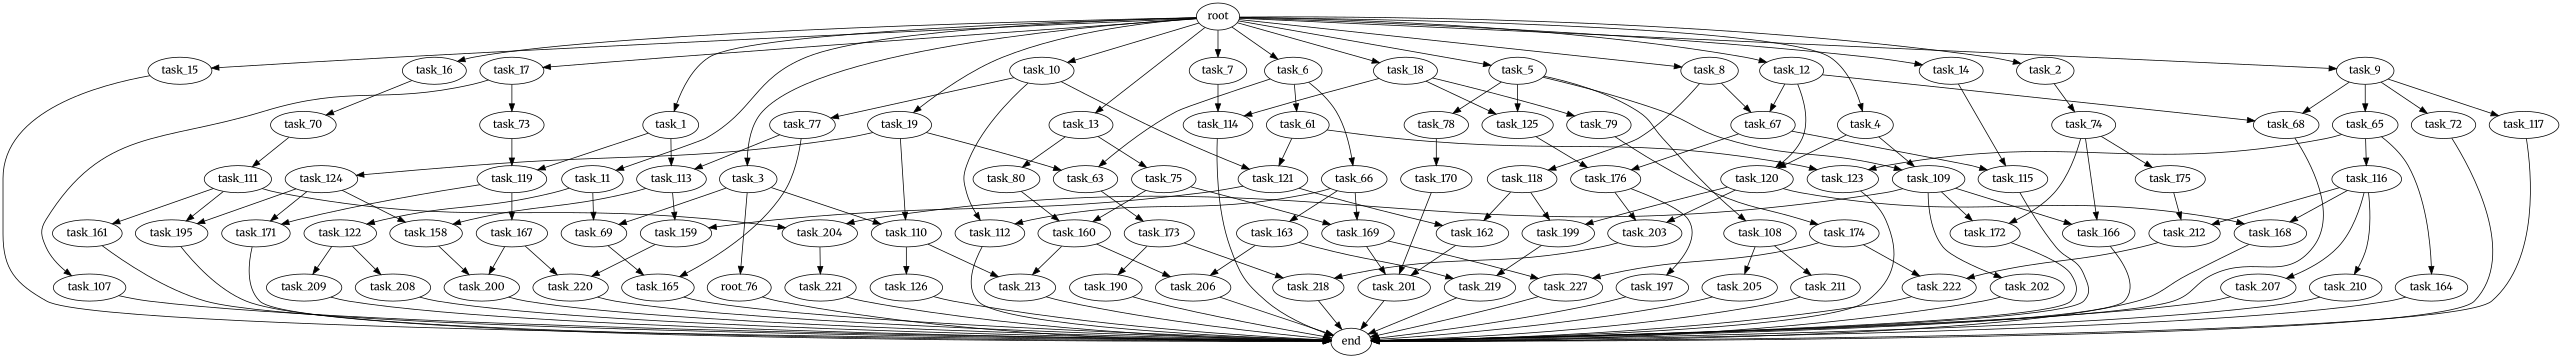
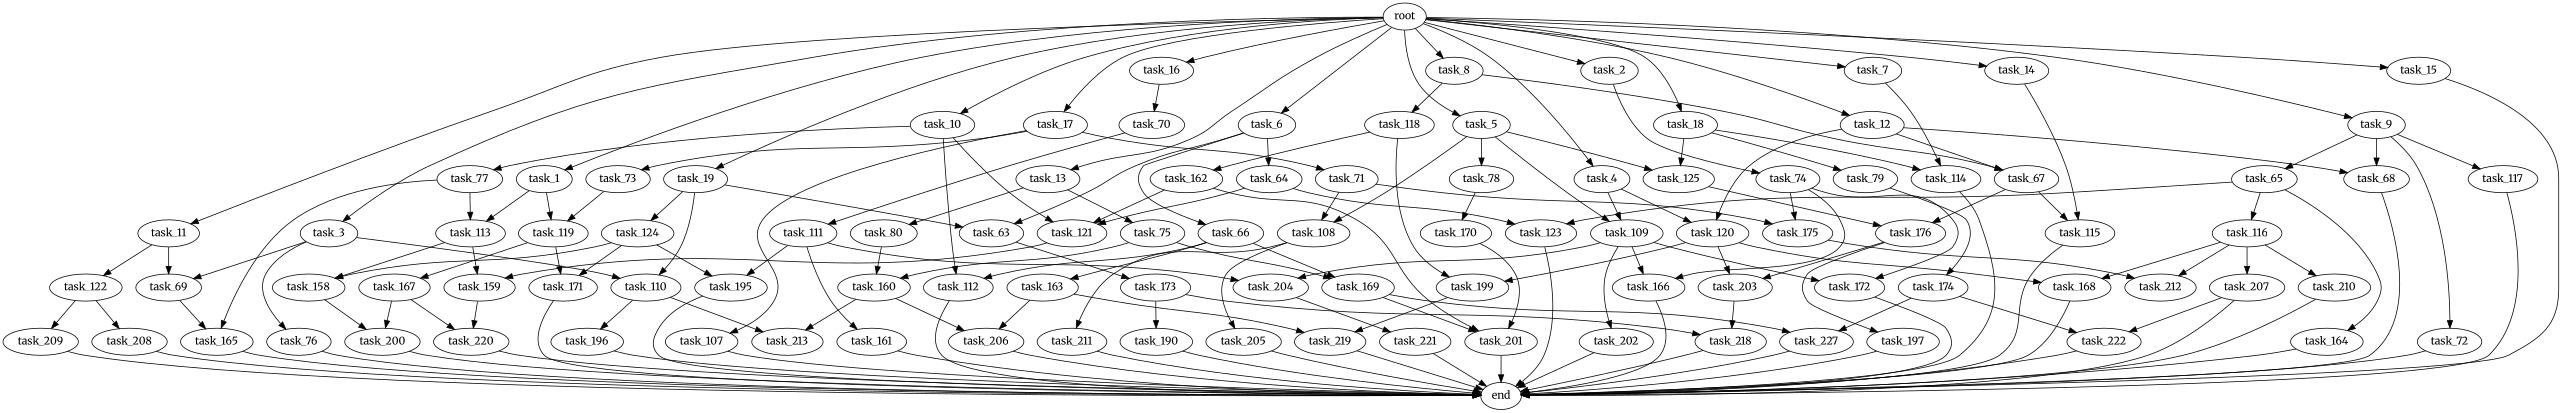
(1298, 125) -> (1269, 179)
none -> (1347, 179)
(1391, 213) -> (1132, 205)
(2080, 258) -> (2179, 313)
(739, 288) -> (299, 342)
(906, 288) -> (587, 342)
(1184, 322) -> none
